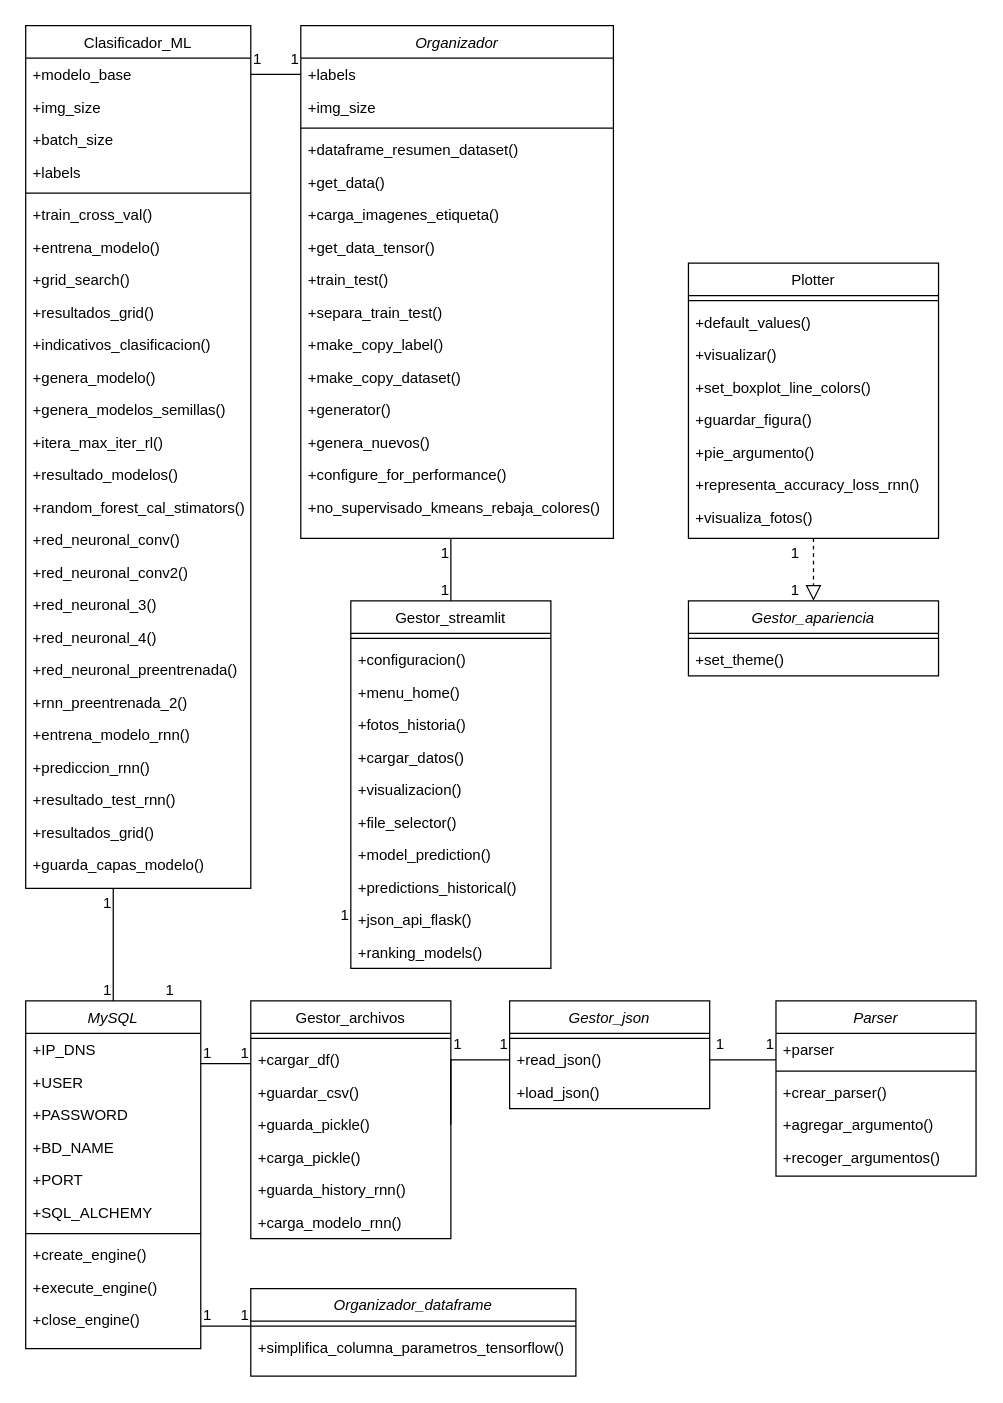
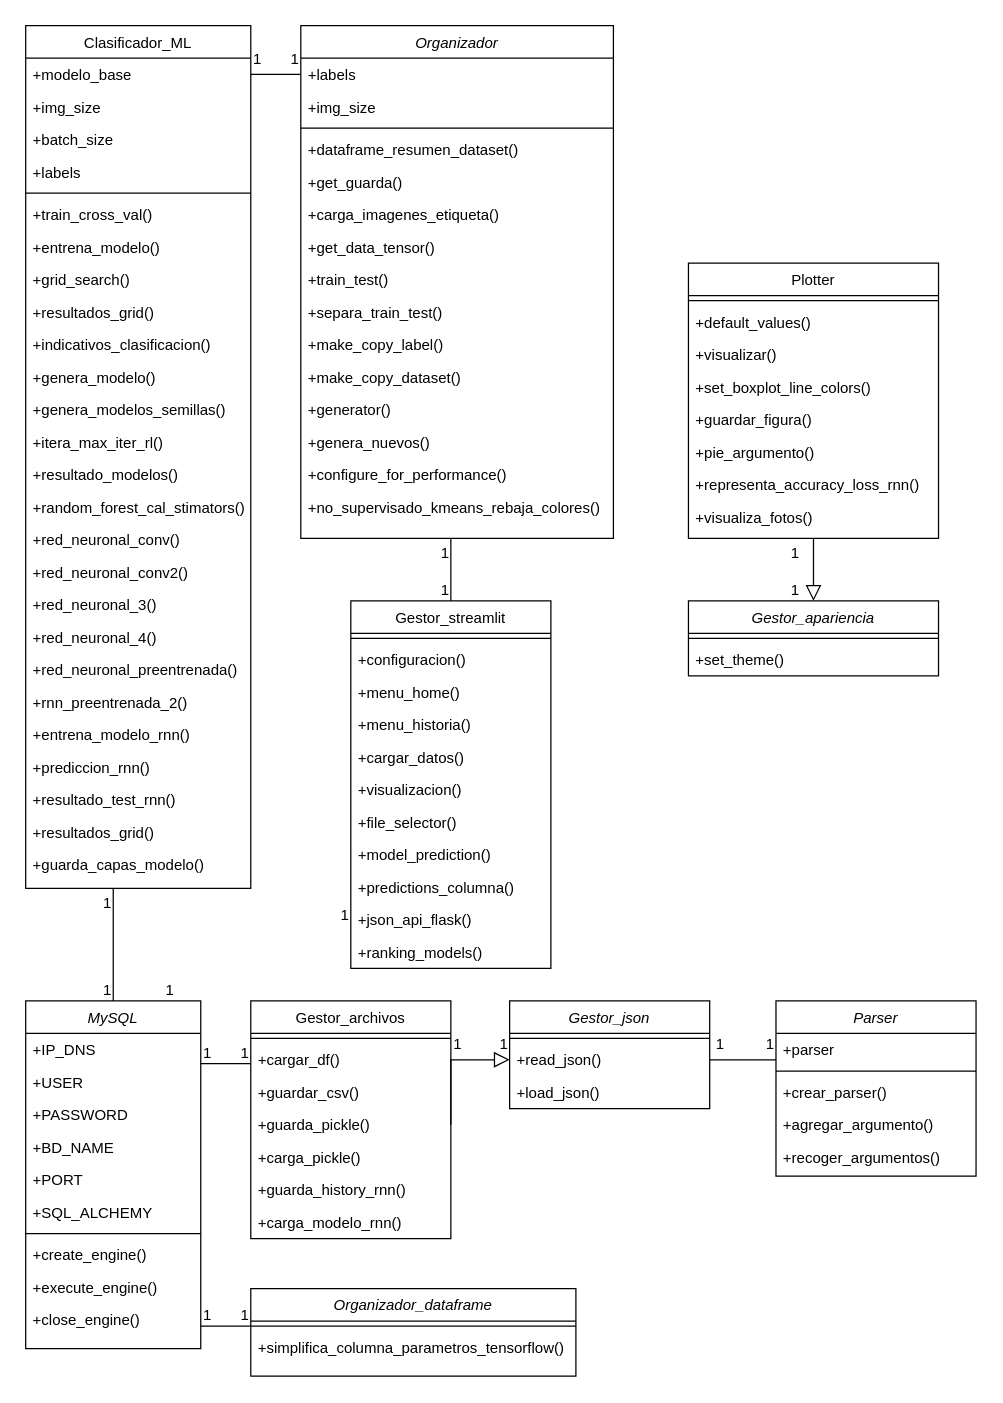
(354, 183) -> (362, 183)
(813, 563) -> (813, 563)
(425, 725) -> (421, 725)
(453, 888) -> (444, 888)
(499, 1059) -> (493, 1059)
